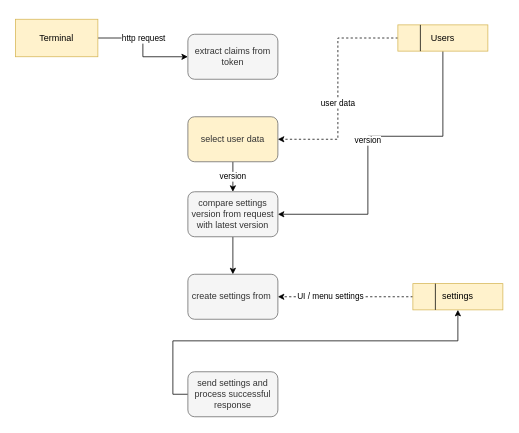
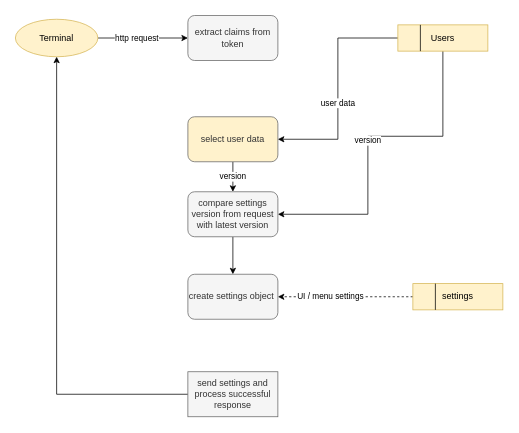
(57, 38) -> (57, 38)
(338, 39) -> (338, 39)
(233, 57) -> (233, 38)
(233, 297) -> (233, 297)
(458, 341) -> (57, 286)
(233, 394) -> (233, 394)
